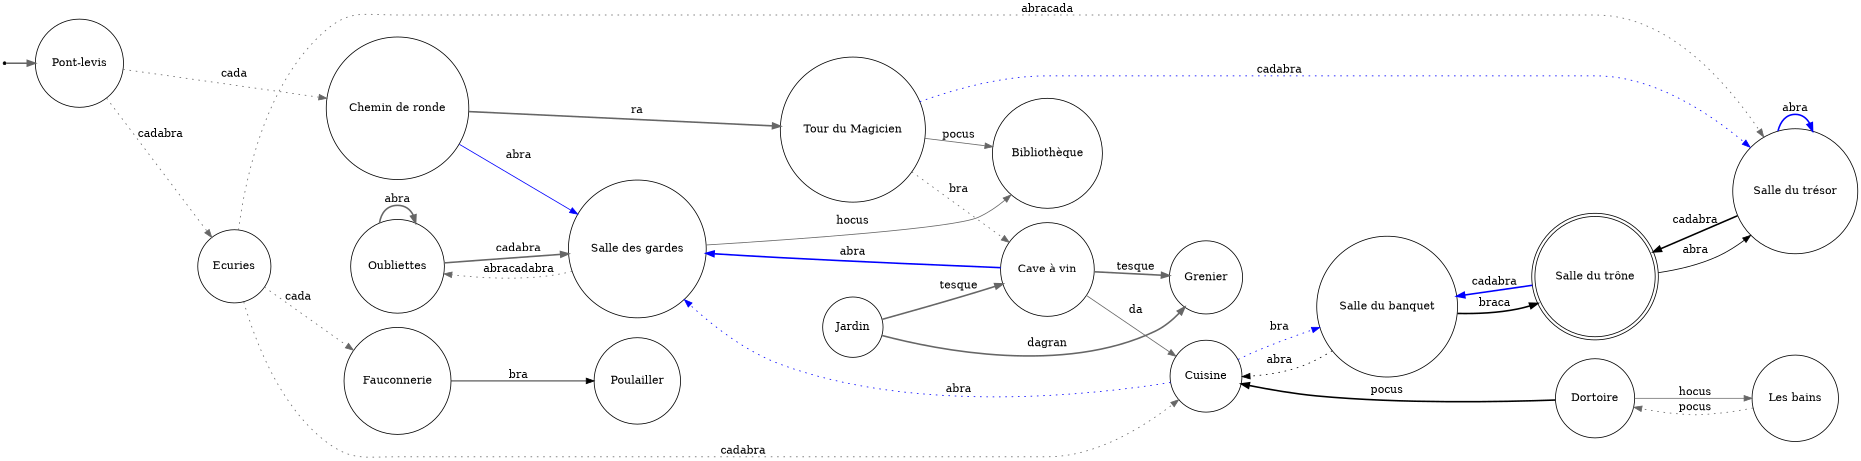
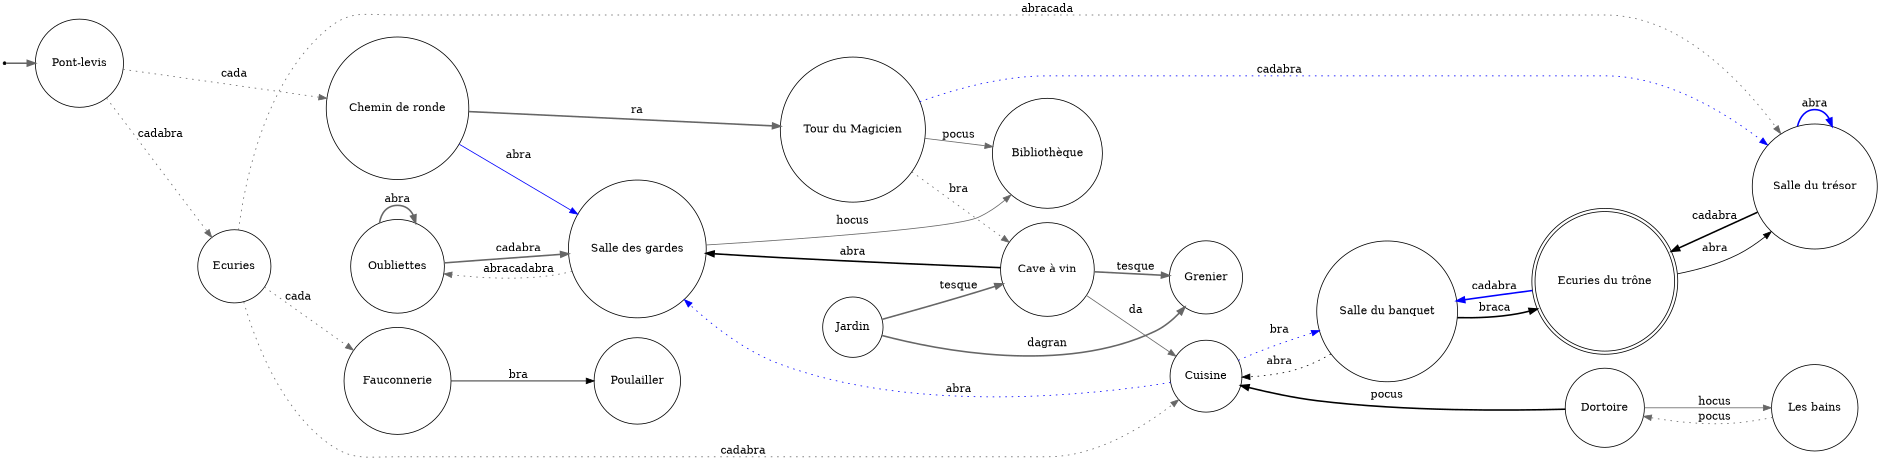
(857, 261) -> (857, 261)
(1595, 277) -> (1605, 281)
